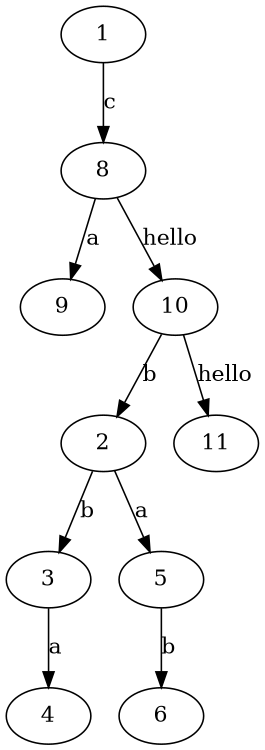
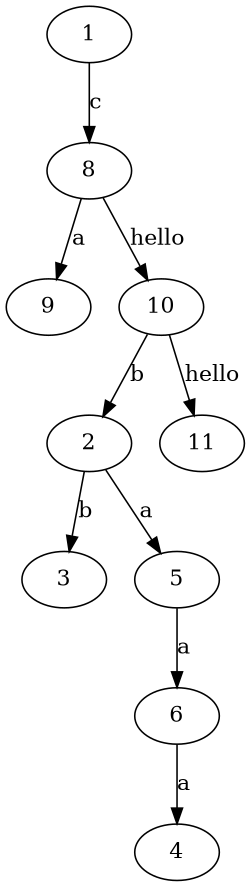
(49, 640) -> (177, 776)
(169, 648) -> (184, 648)
